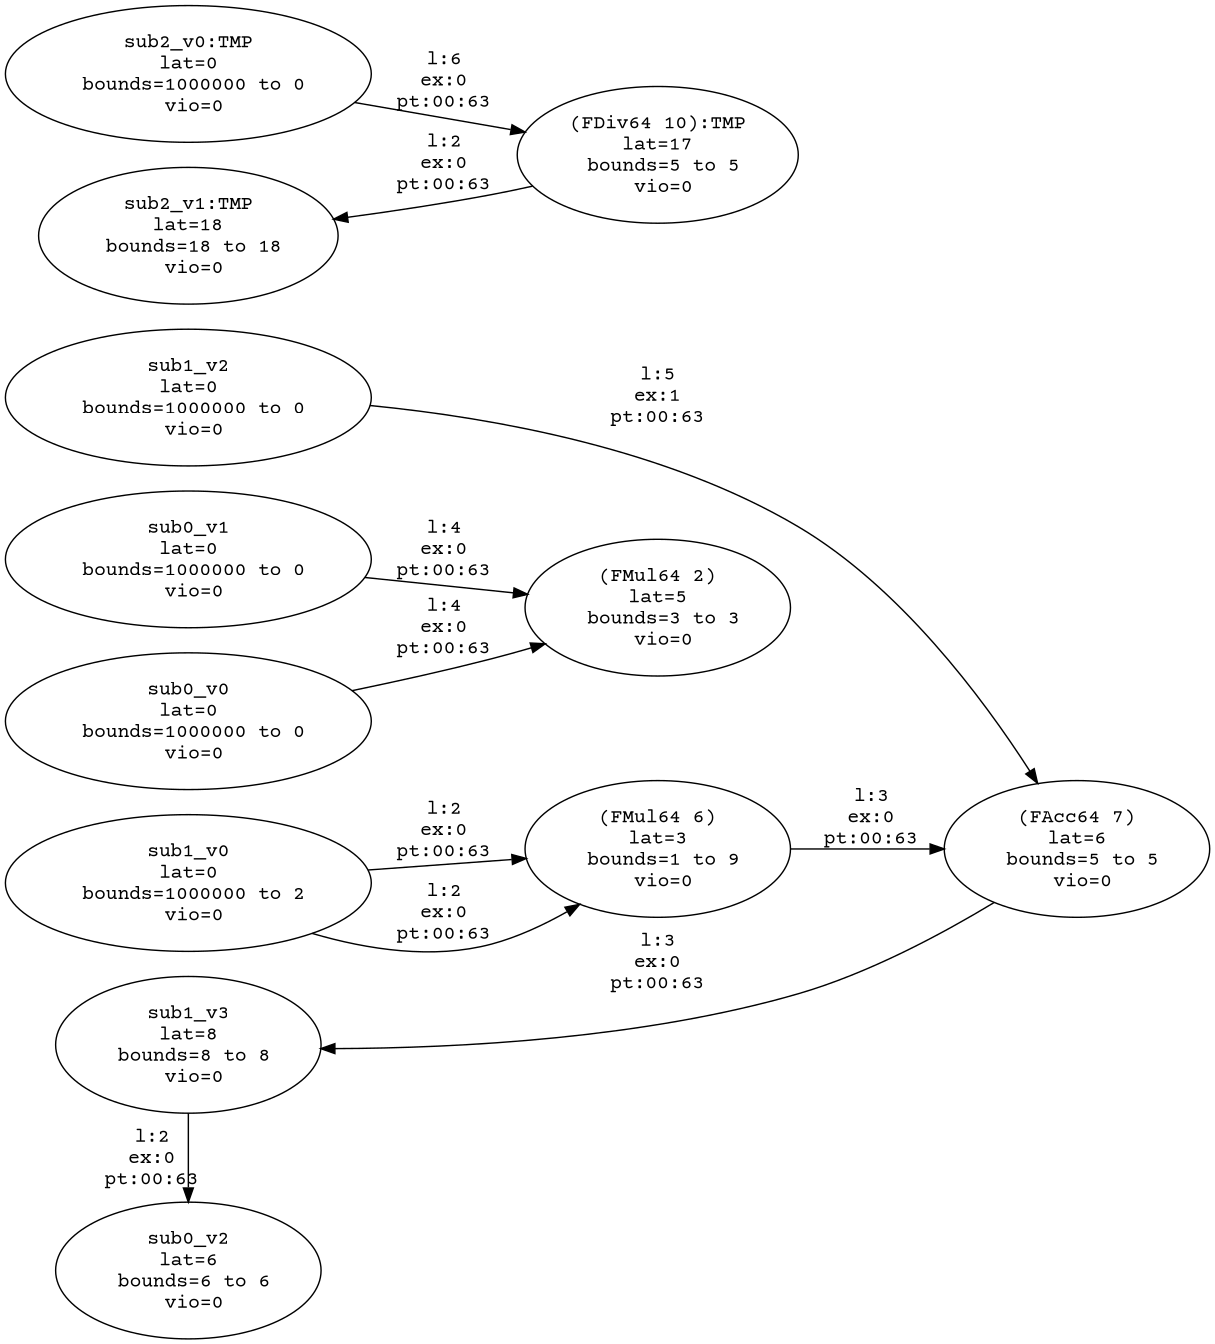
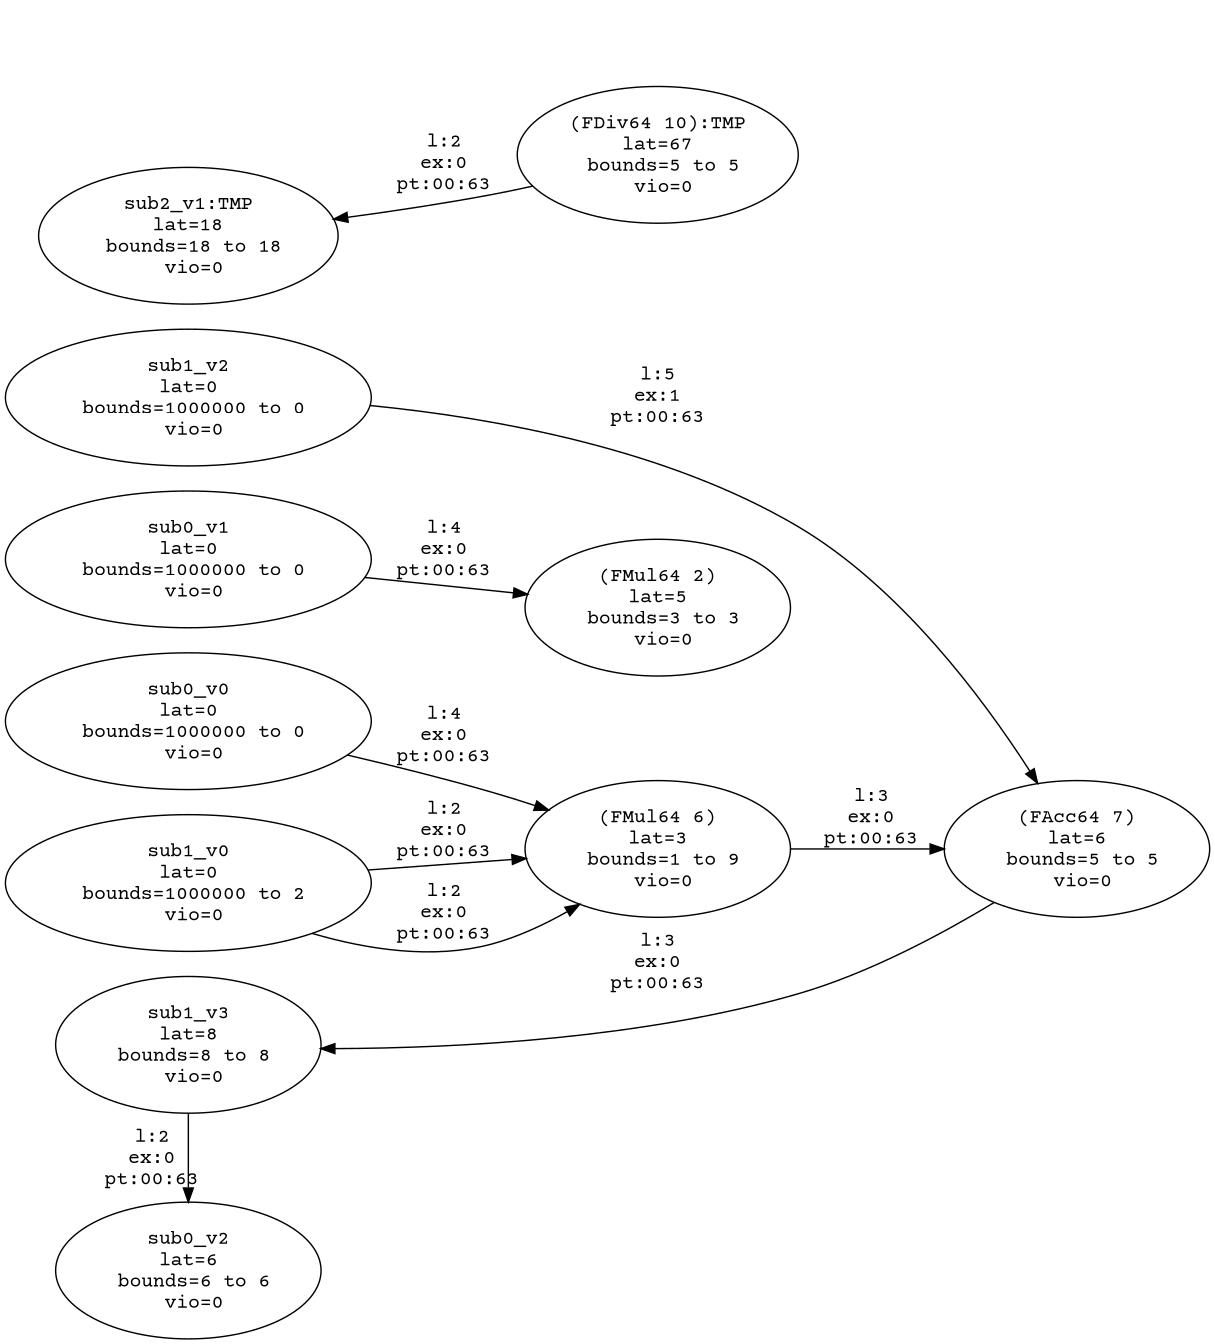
(188, 74) -> none
(658, 155) -> (658, 155)
(442, 671) -> (442, 778)
